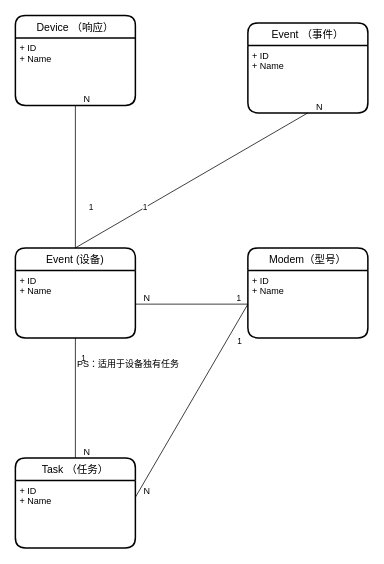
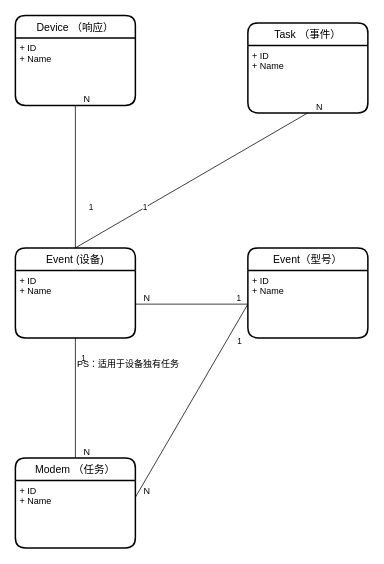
(308, 35) -> (308, 35)
(308, 260) -> (308, 260)
(75, 470) -> (75, 470)
